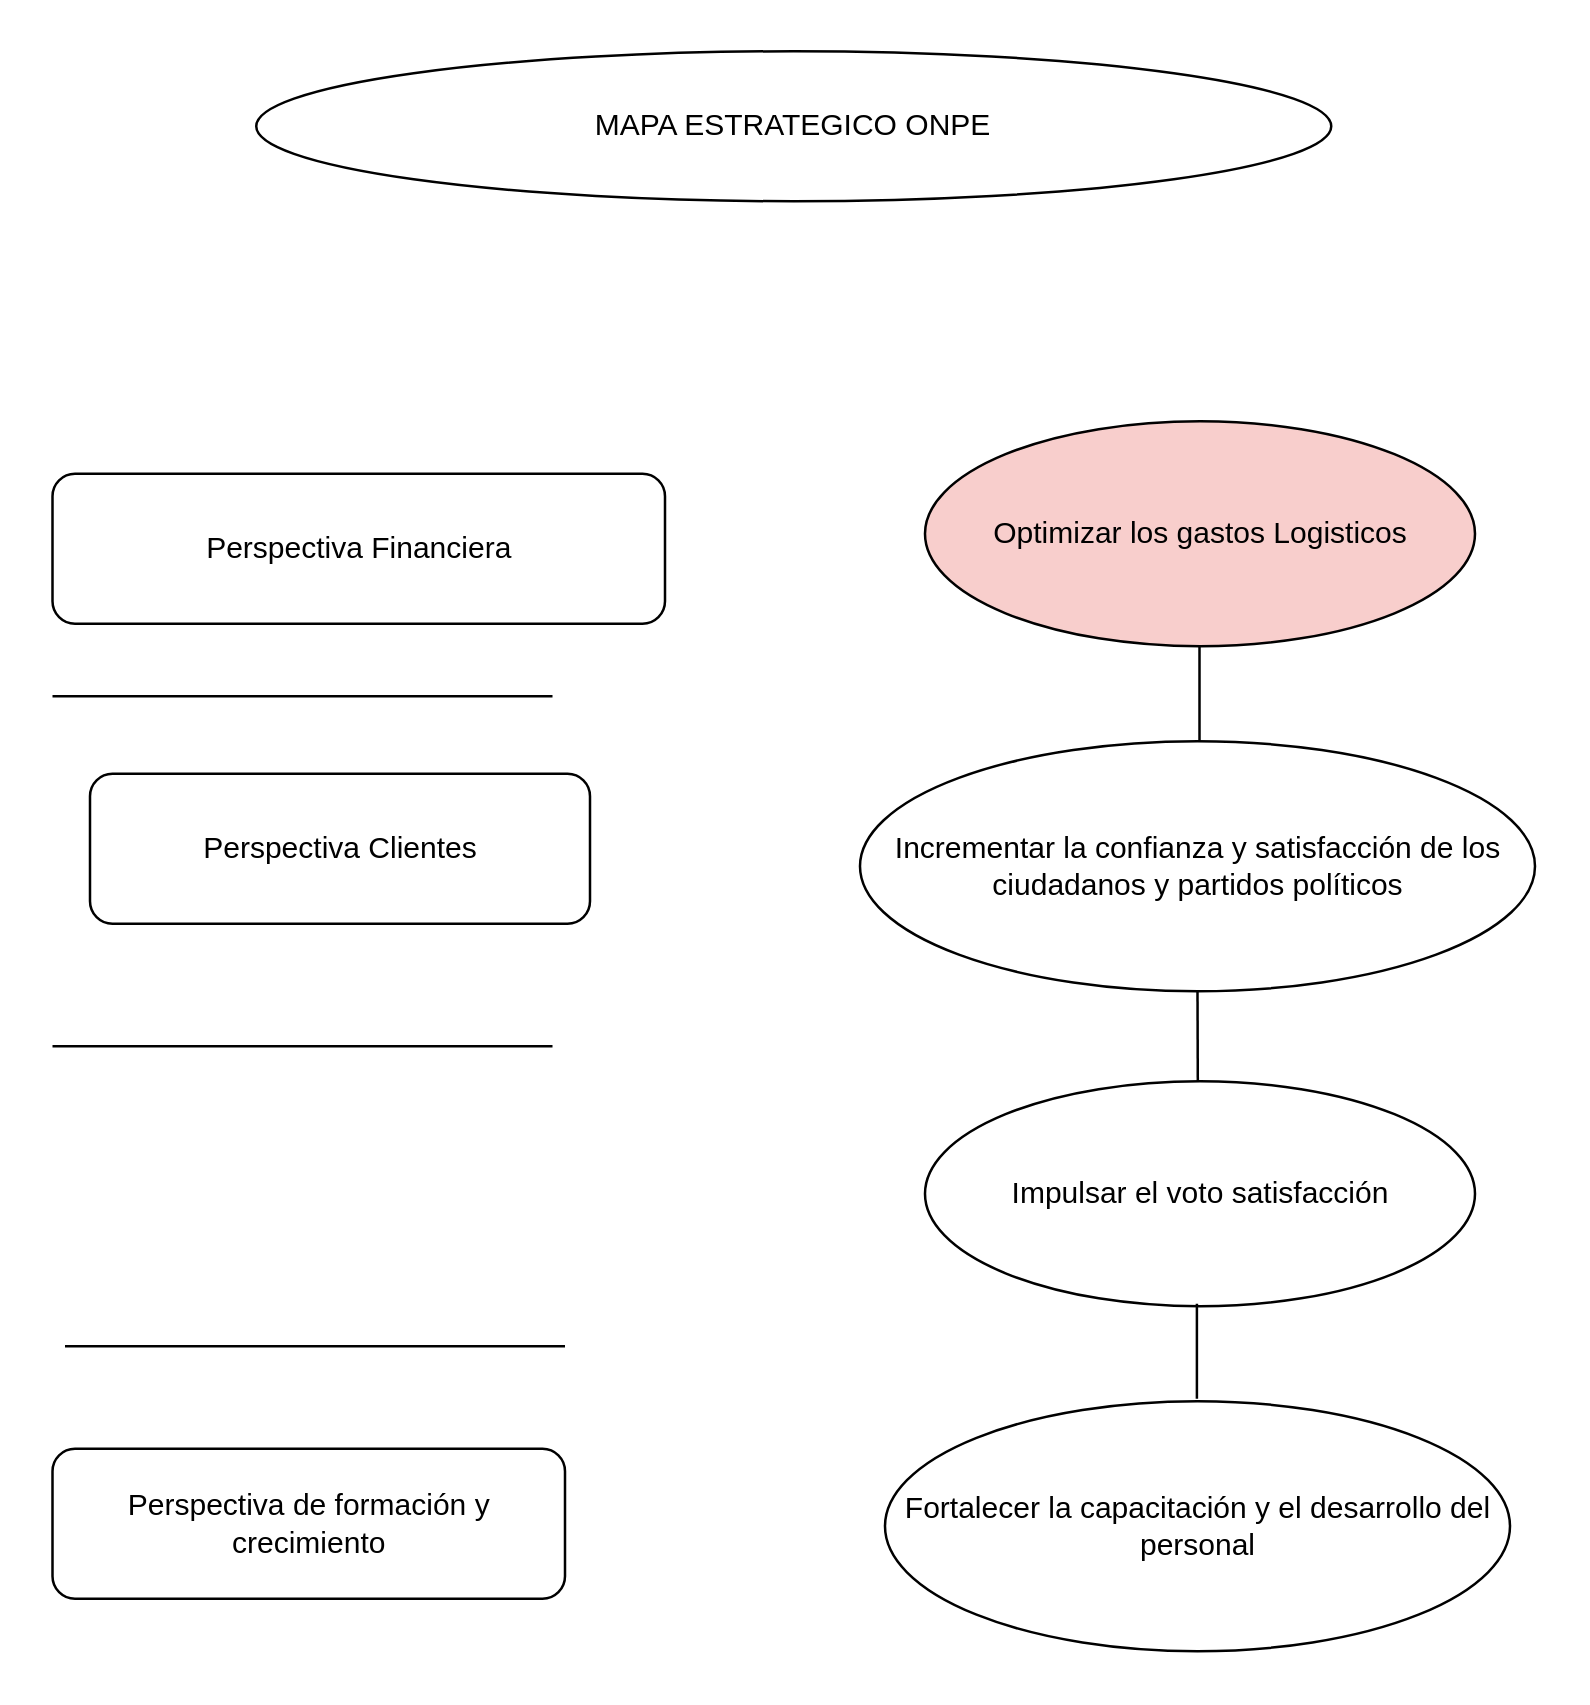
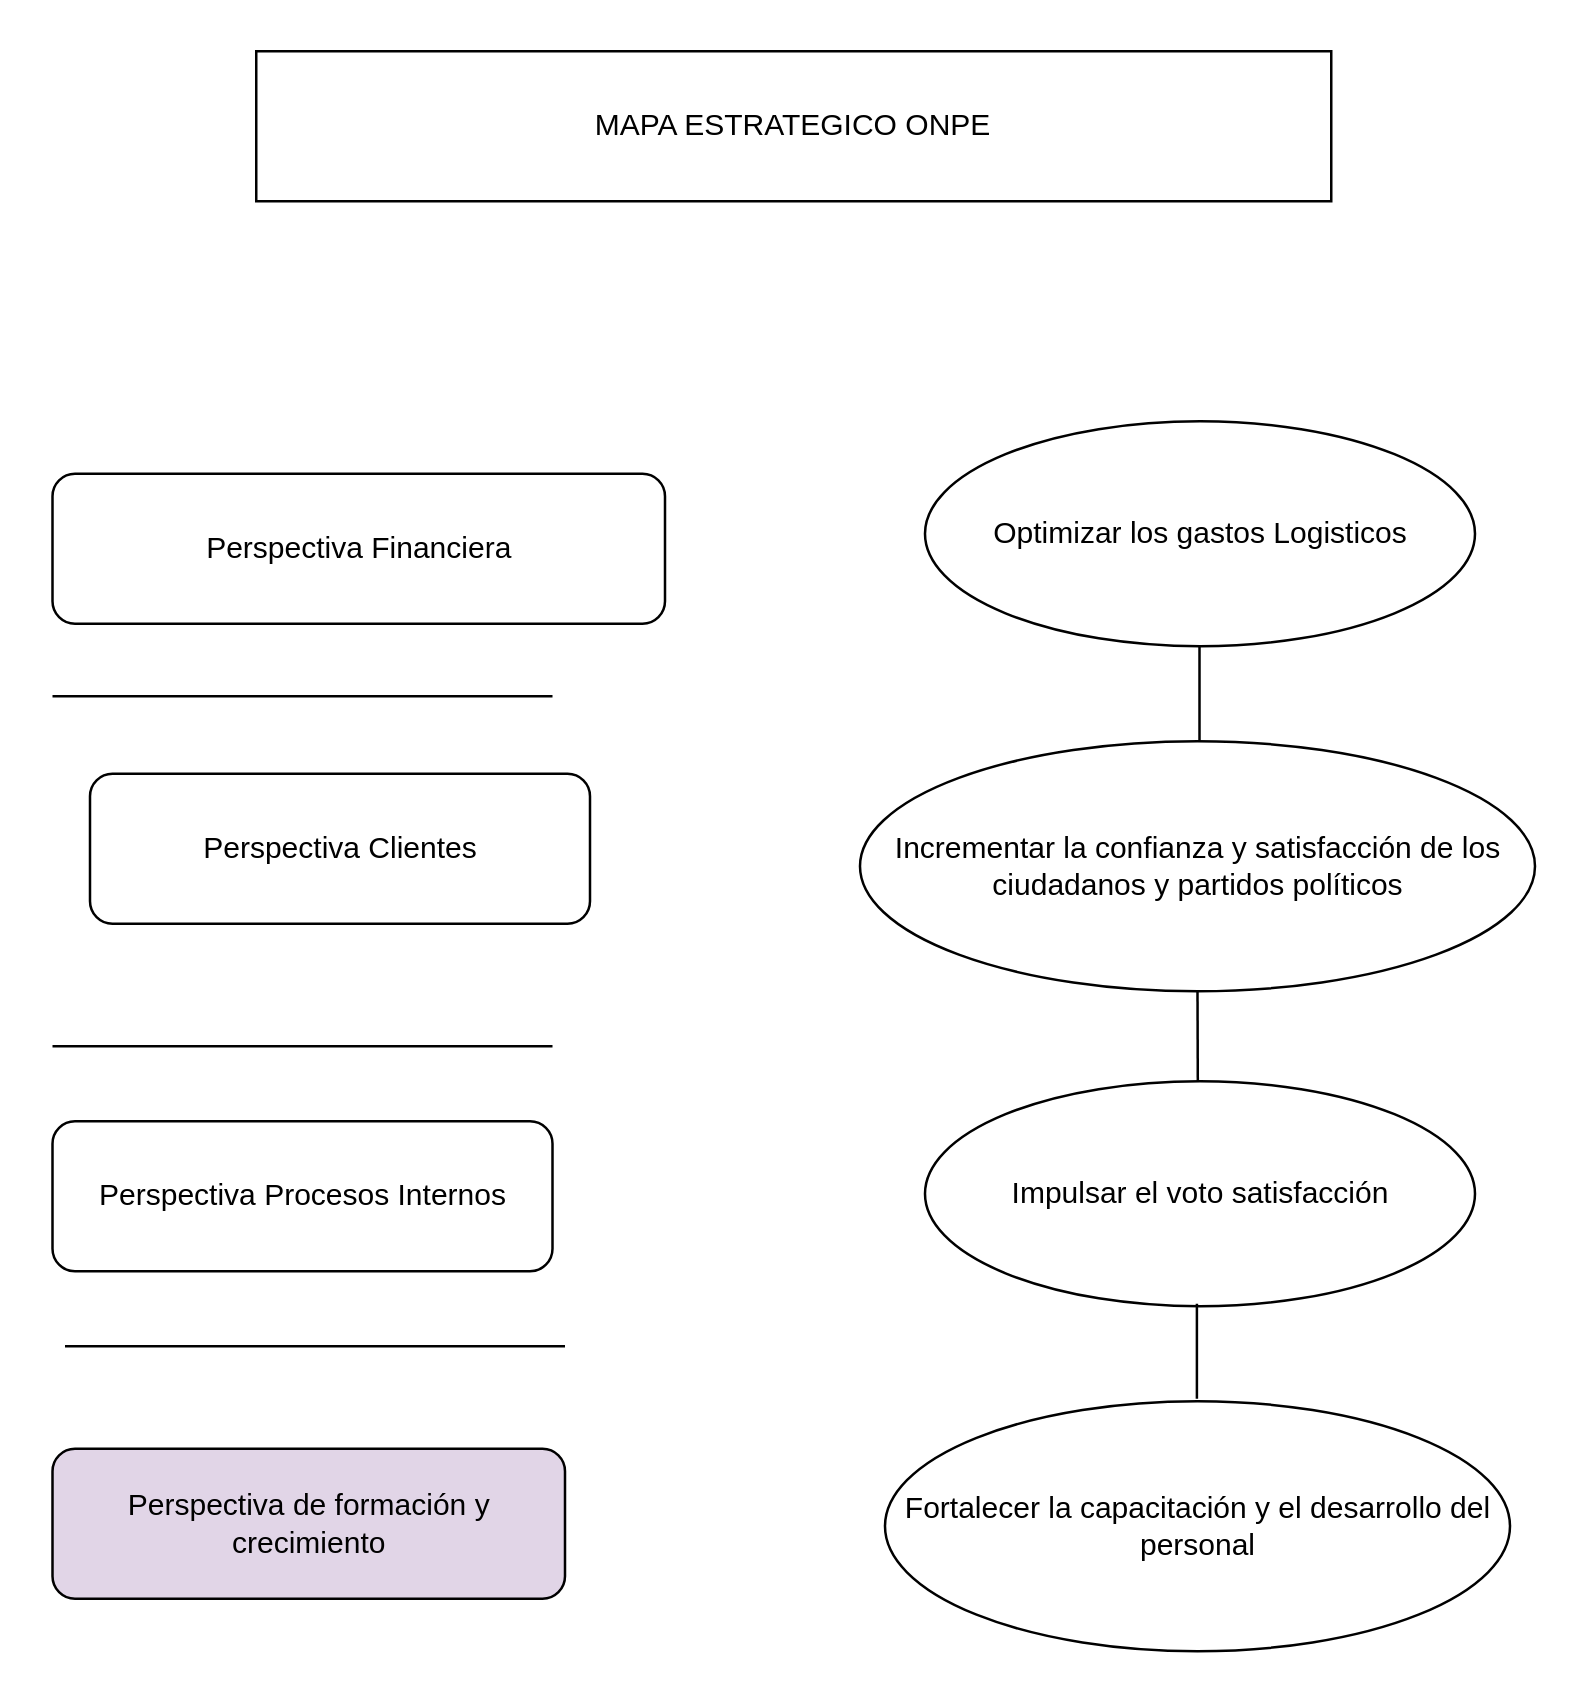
(794, 126) -> (794, 126)
(1200, 534) -> (1200, 534)
none -> (303, 1196)
(309, 1524) -> (309, 1524)
